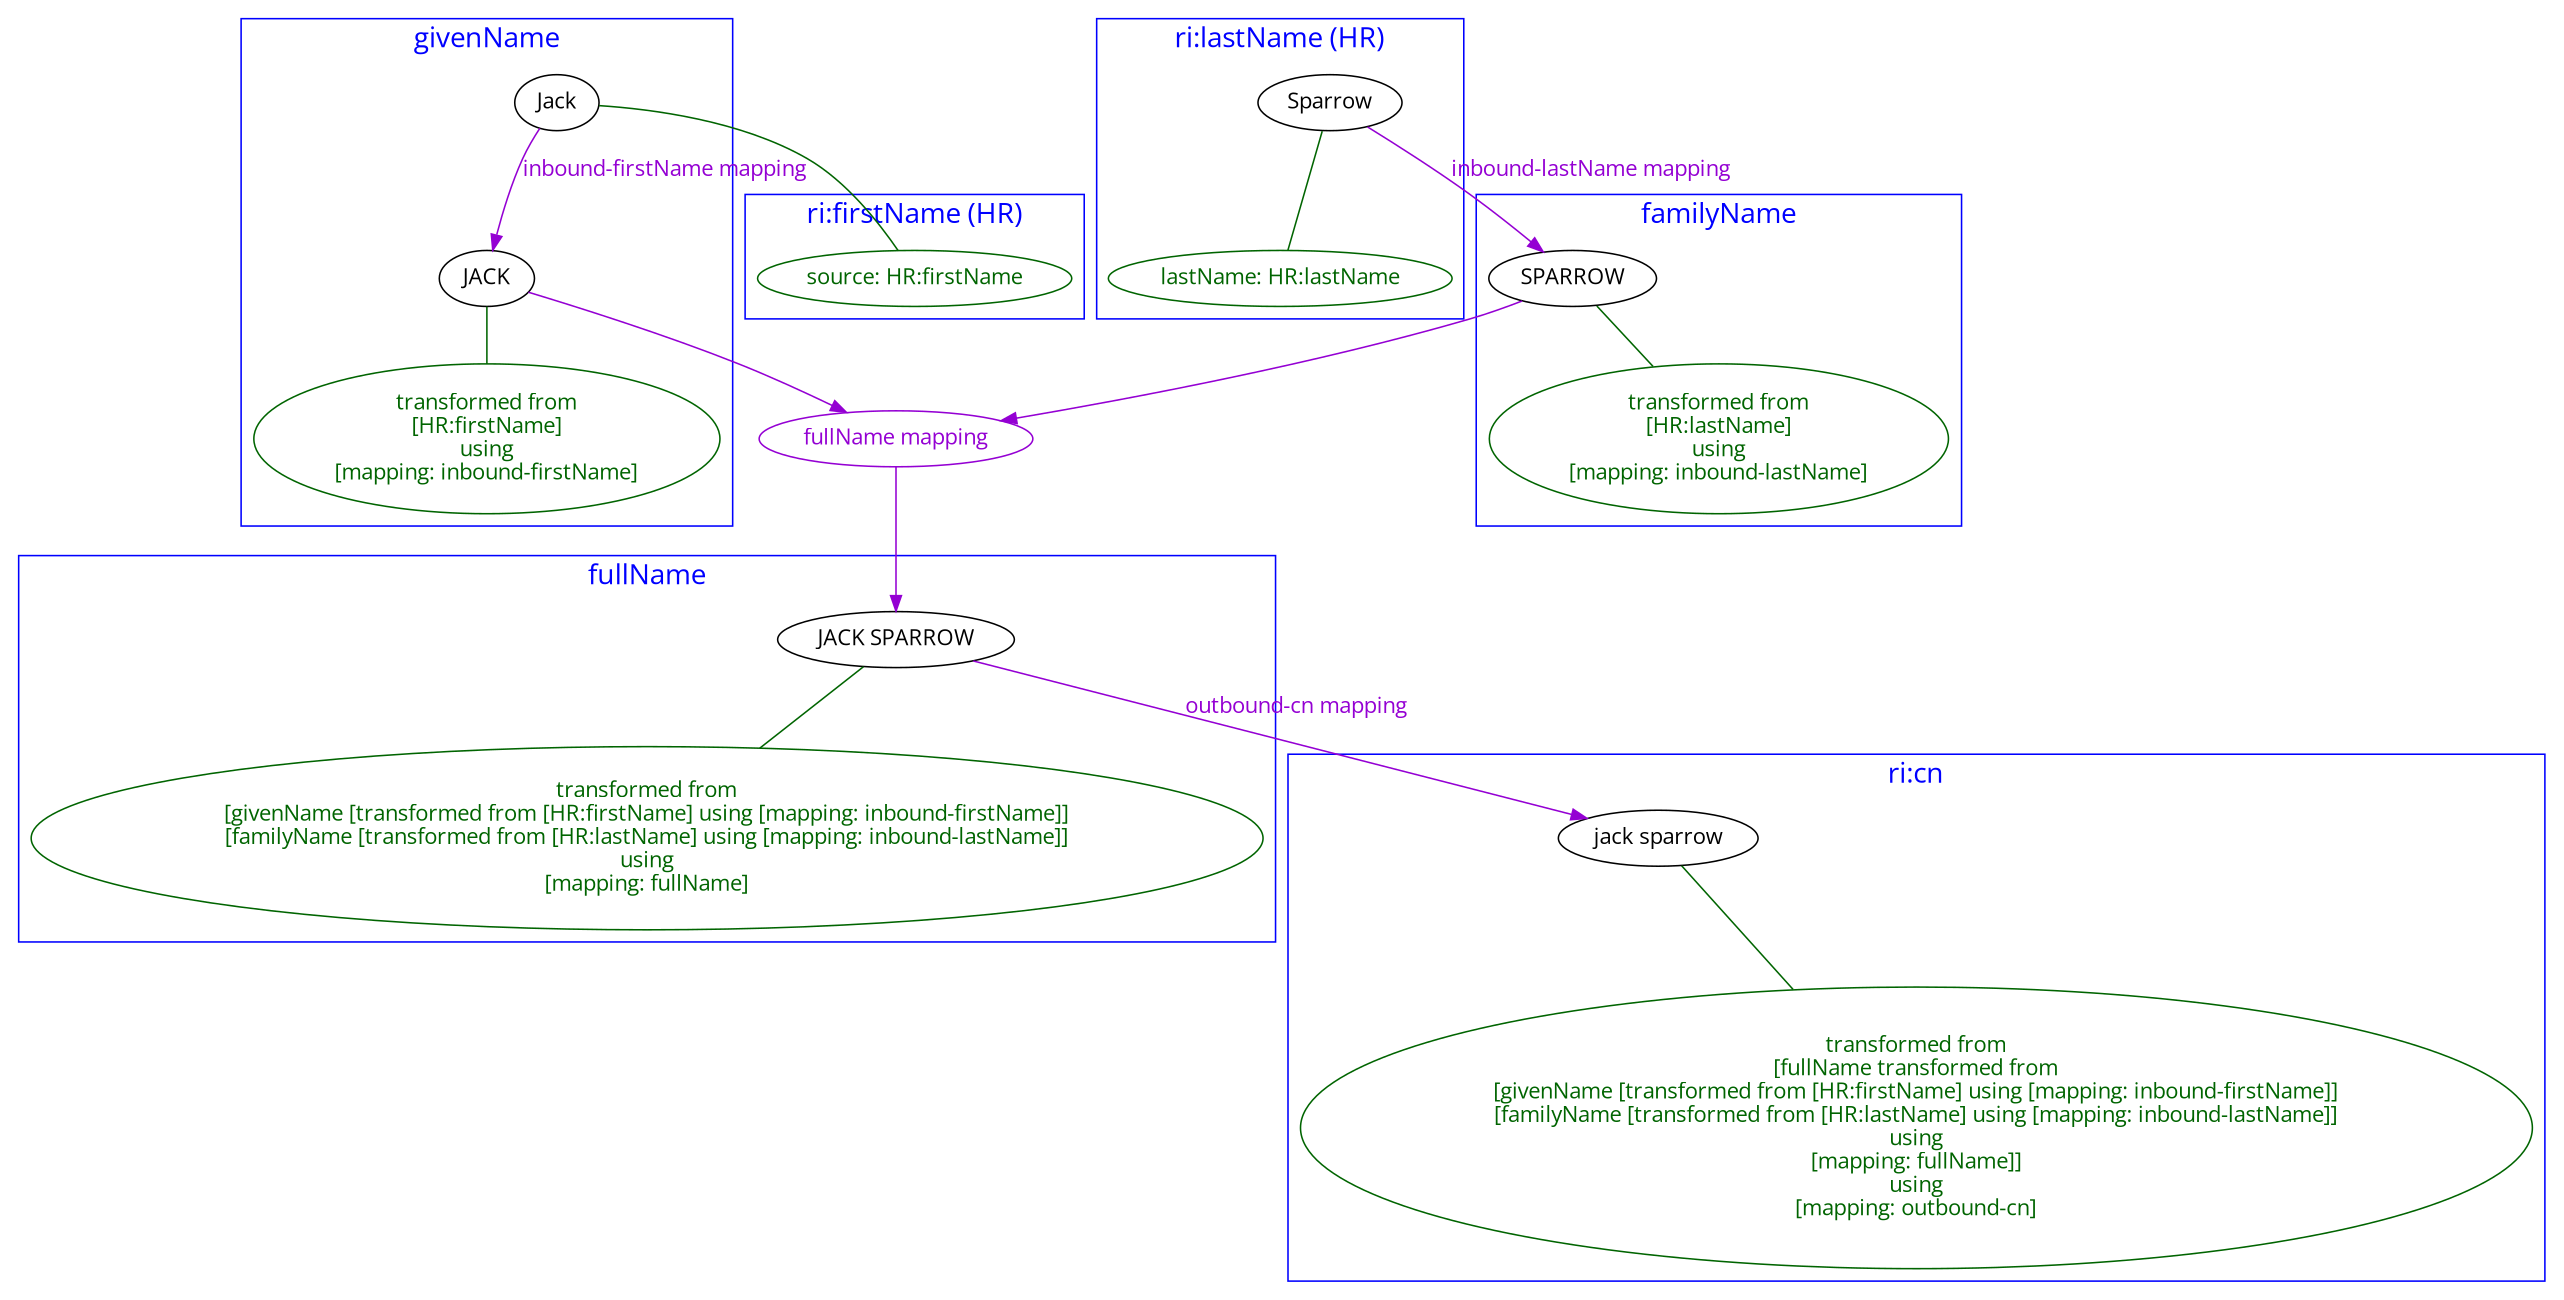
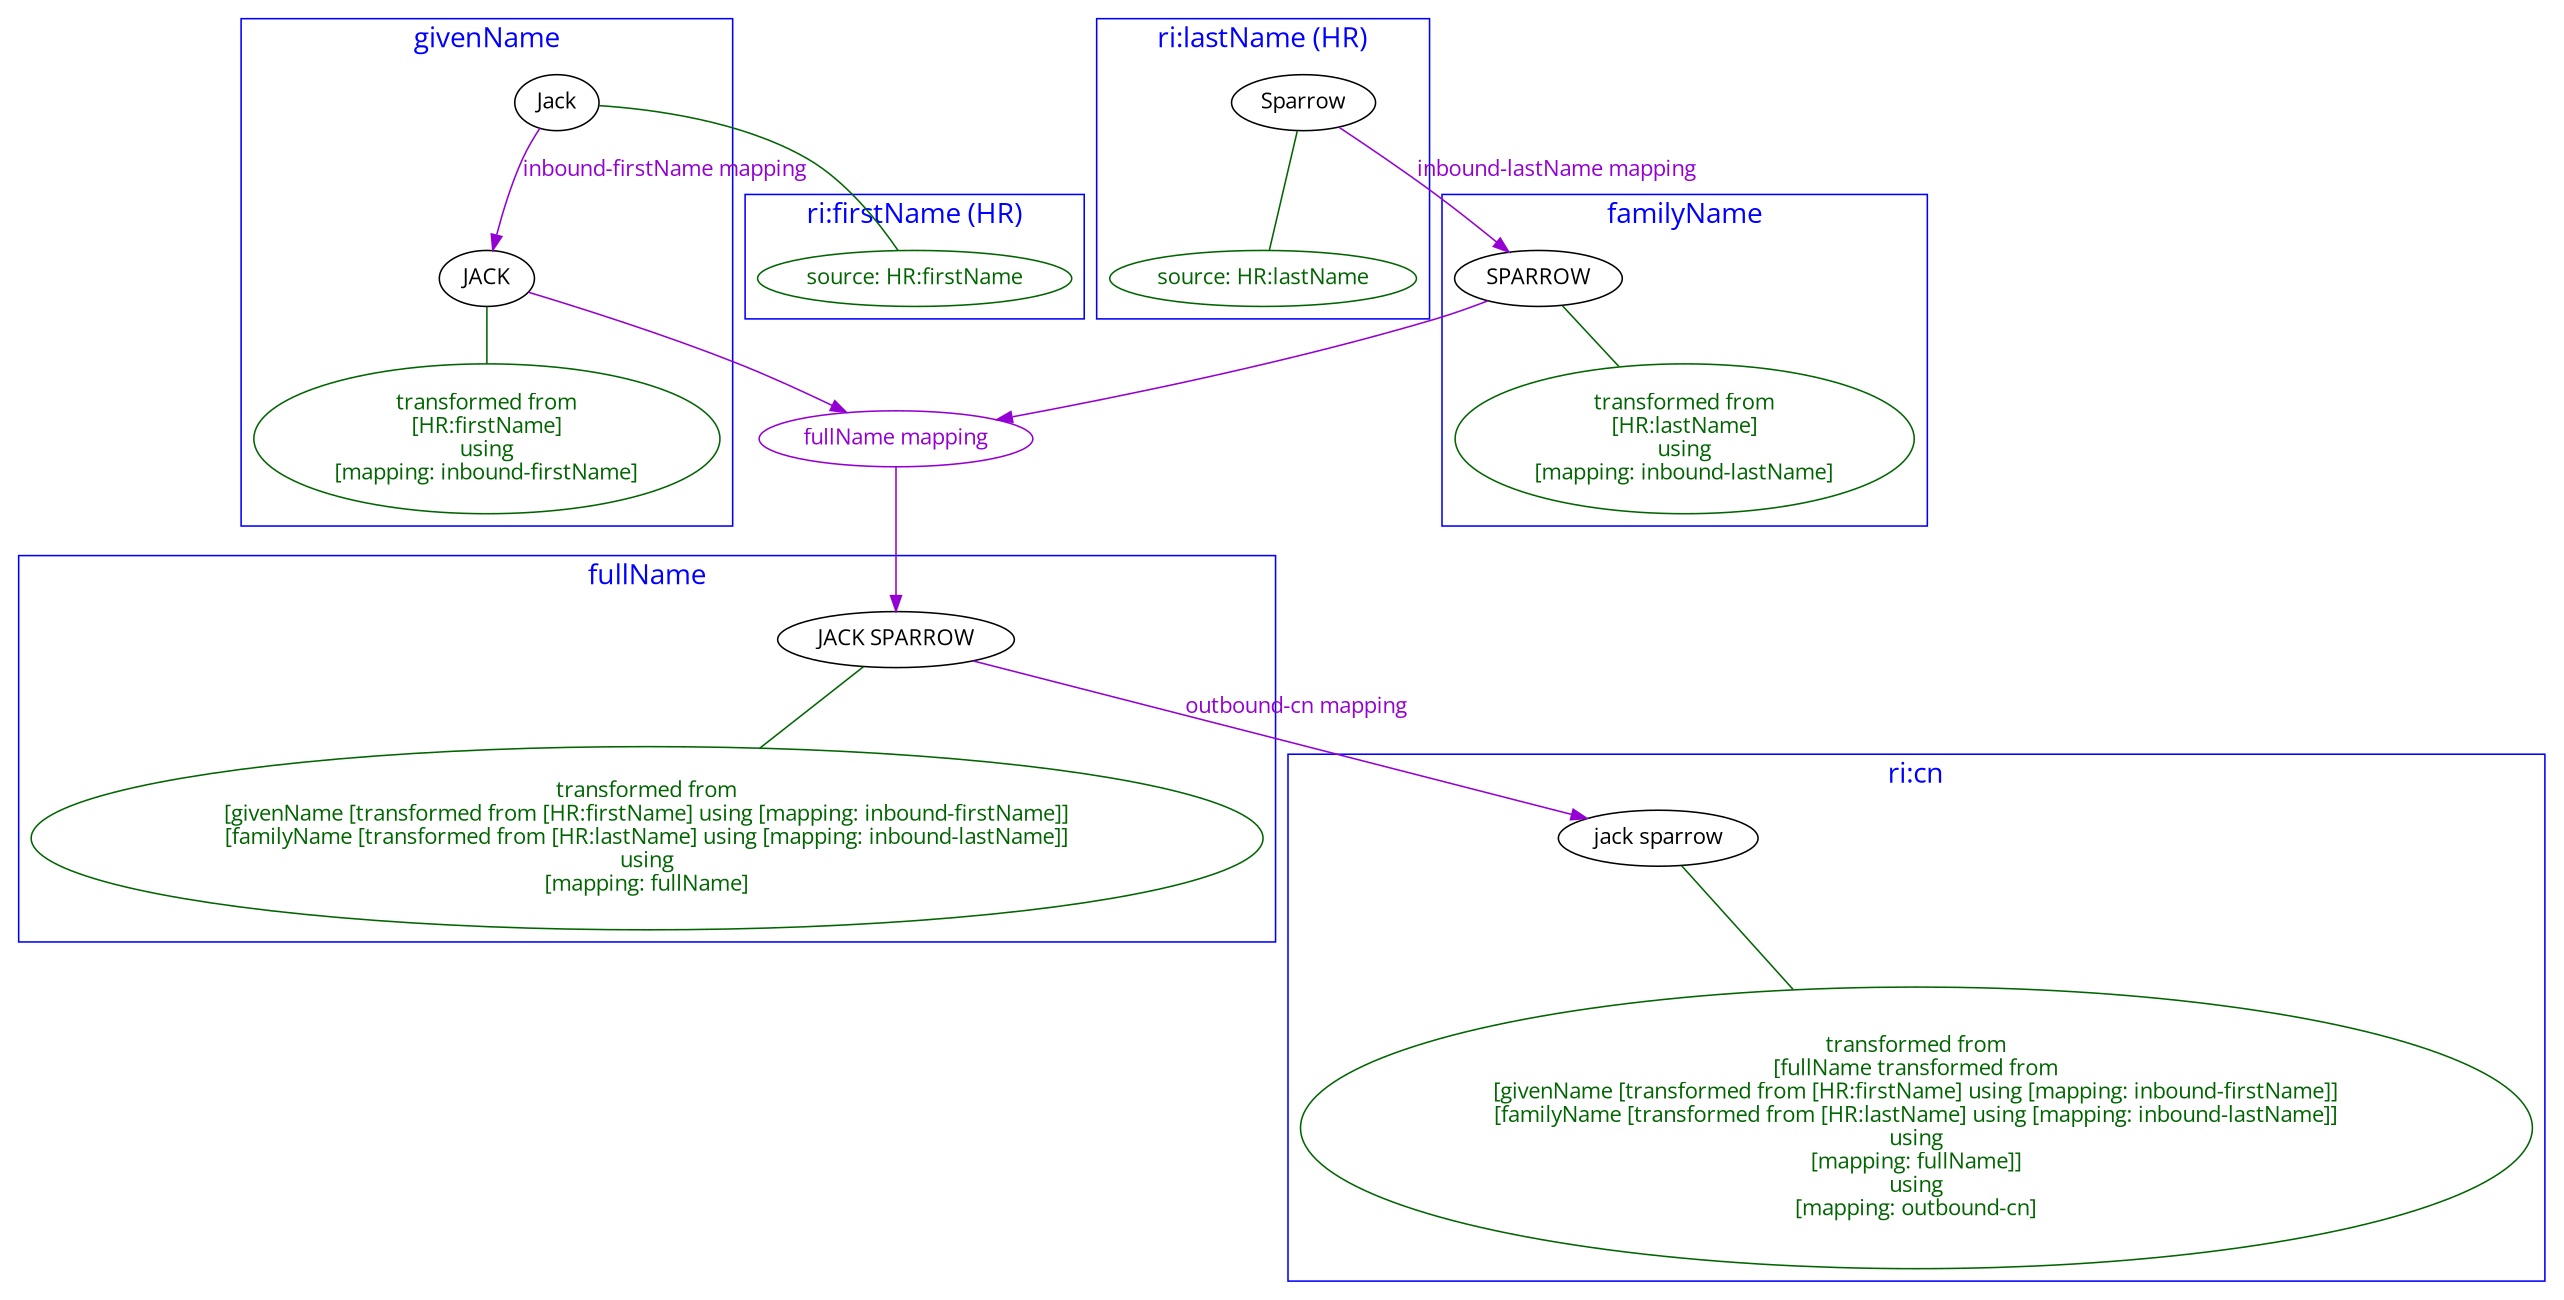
(1280, 278) -> (1263, 278)
